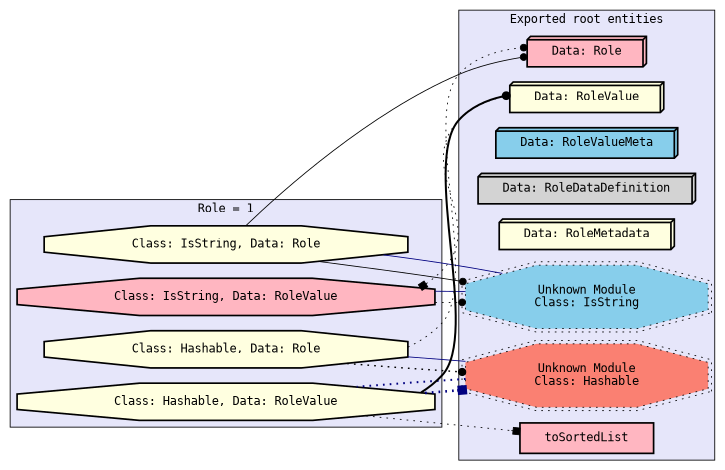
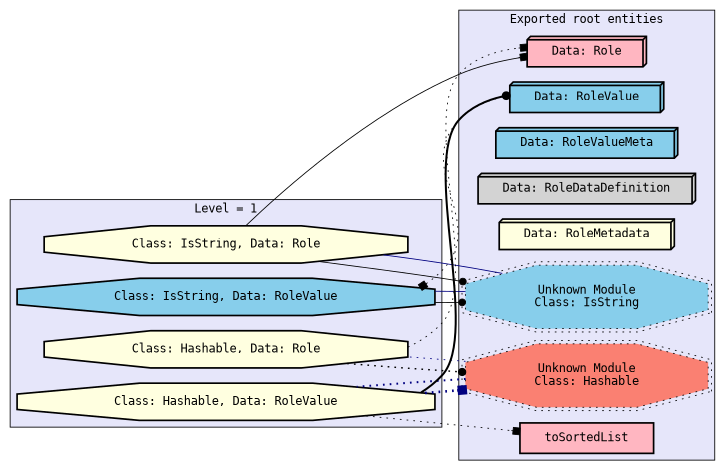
(587, 97) -> (587, 97)
(372, 123) -> (372, 123)
(446, 123) -> (446, 123)
(226, 209) -> (226, 209)
(226, 297) -> (226, 297)
(447, 302) -> (447, 302)
(437, 359) -> (437, 359)
